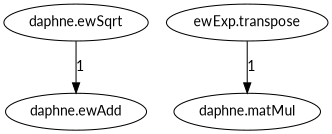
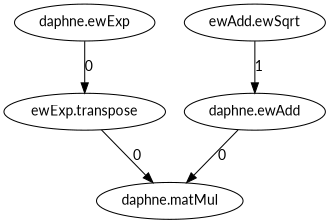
(76, 23) -> (255, 23)
none -> (85, 23)
(252, 67) -> (137, 156)
none -> (216, 153)
